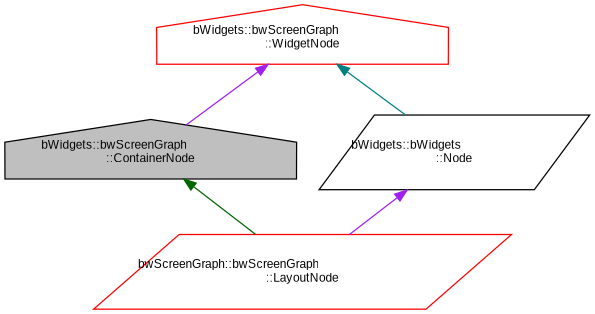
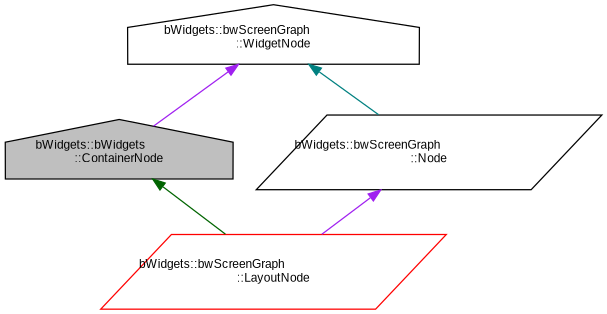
(303, 38) -> (273, 38)
(151, 152) -> (119, 152)
(454, 152) -> (429, 152)
(303, 272) -> (273, 272)
